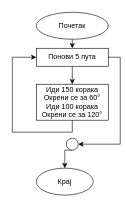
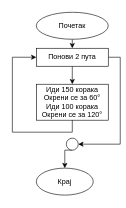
(72, 57) -> (72, 57)
